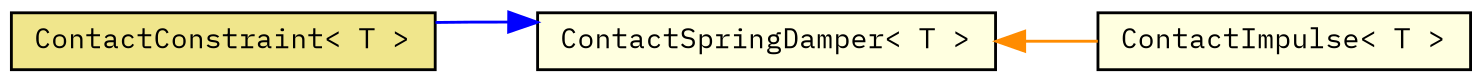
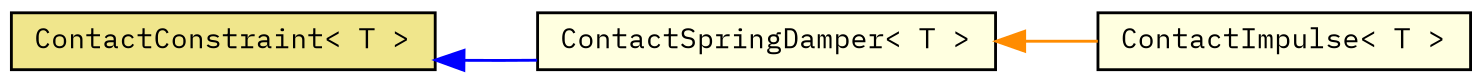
(472, 22) -> (501, 60)
